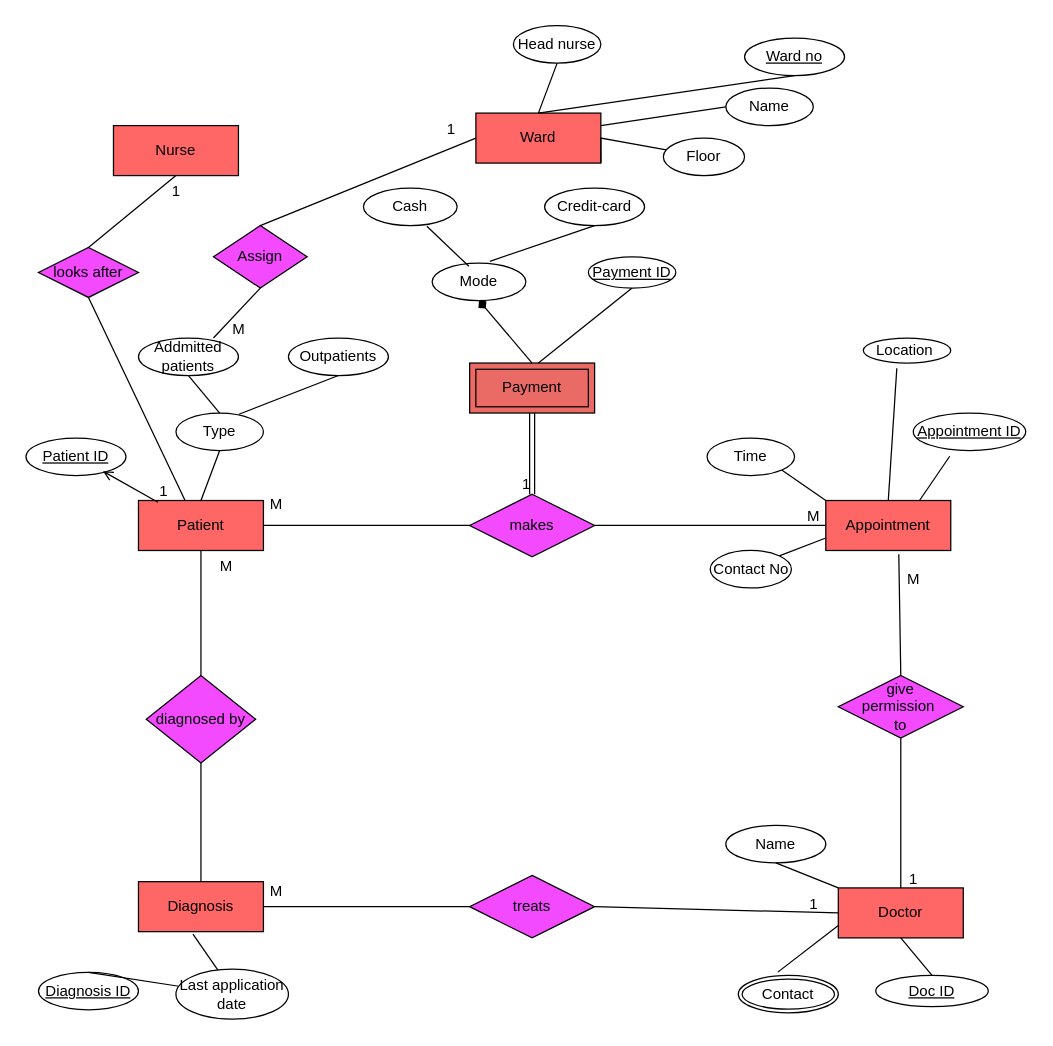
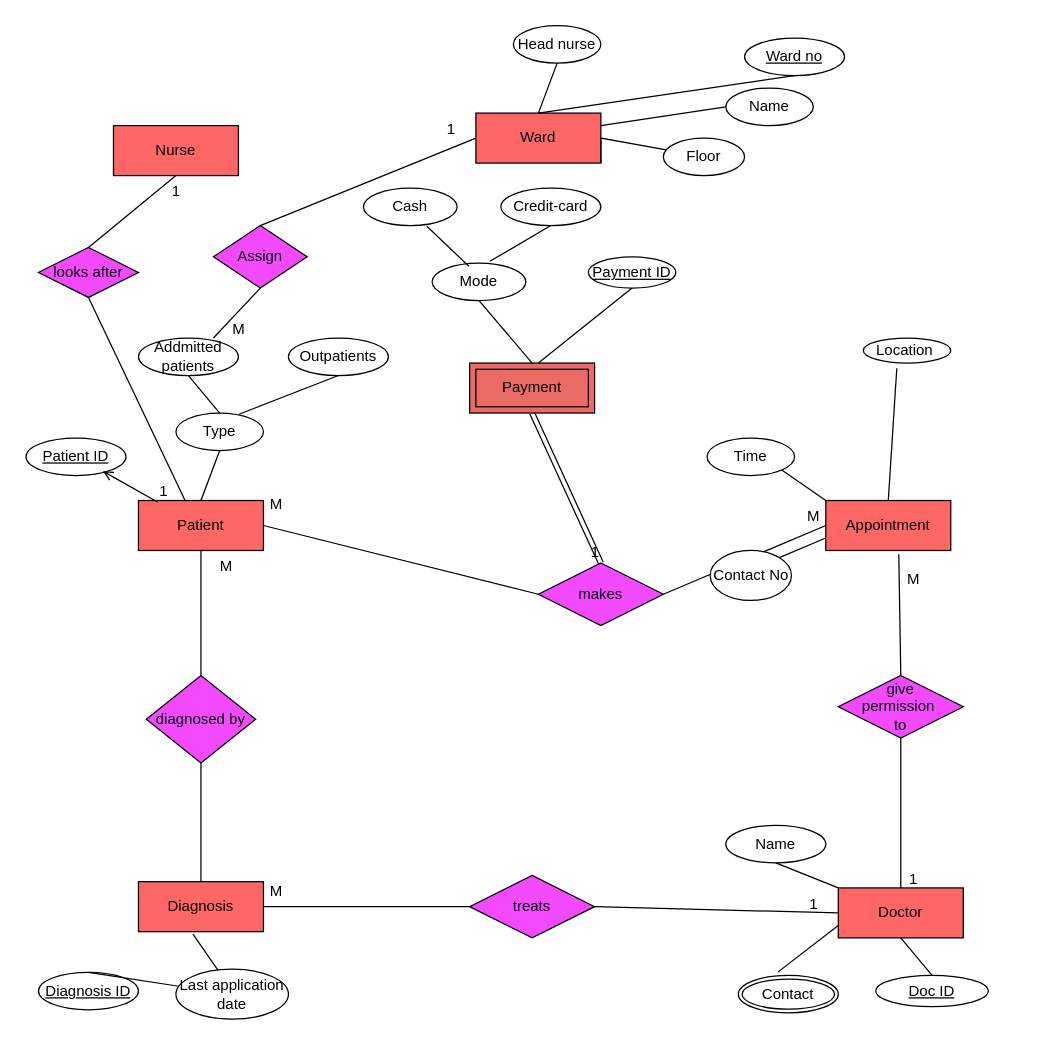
(594, 207) -> (551, 207)
(485, 308) -> (482, 304)
(969, 432) -> none
(935, 478) -> none
(532, 526) -> (601, 594)
(751, 569) -> (751, 576)
